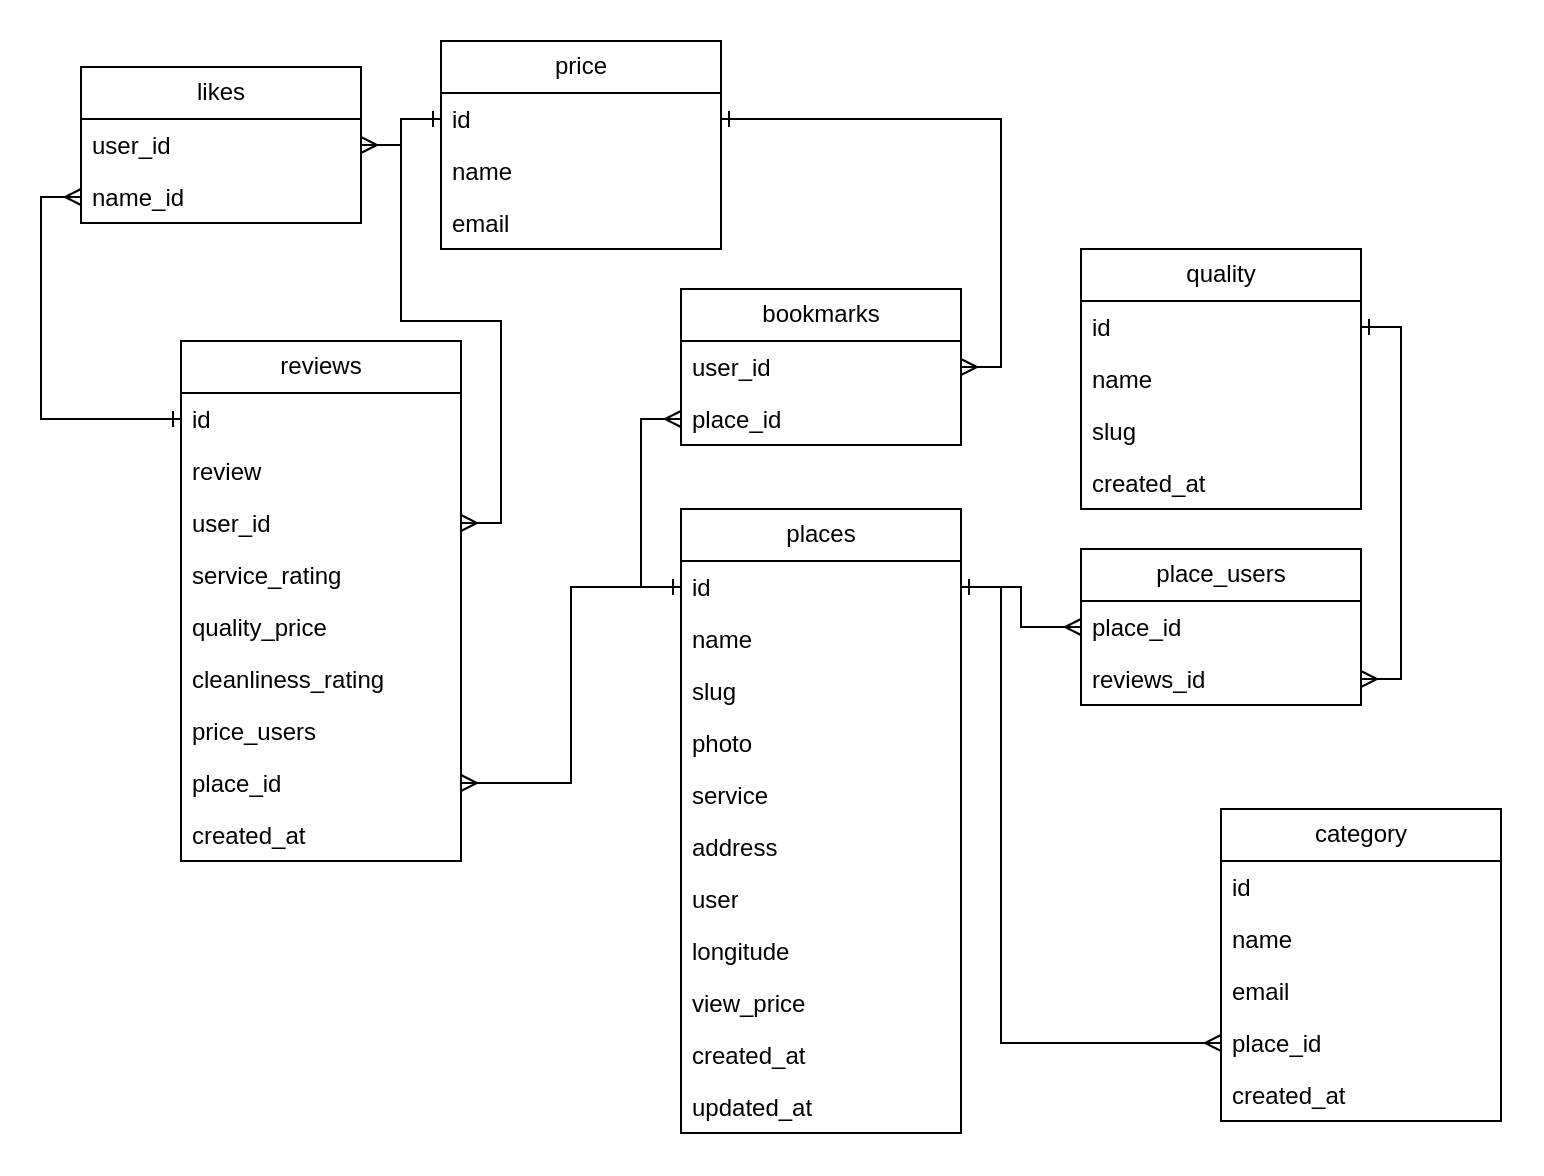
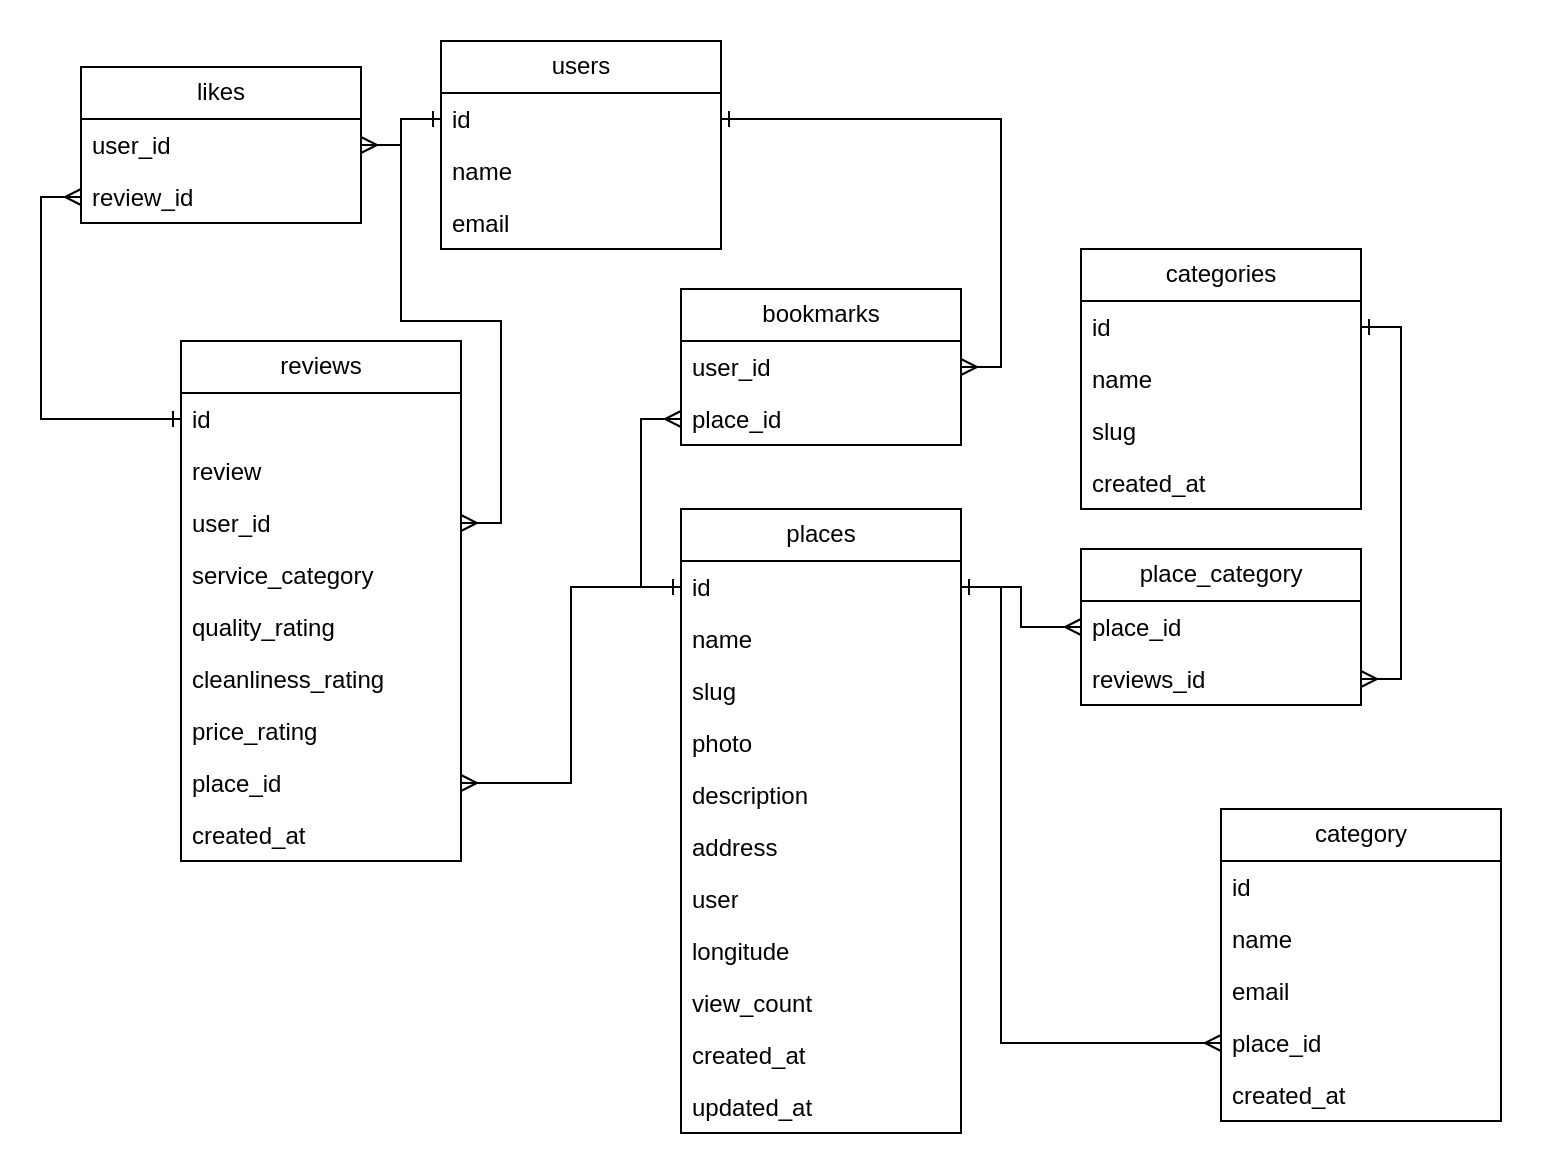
(582, 67) -> (582, 67)
(137, 199) -> (147, 199)
(1222, 275) -> (1222, 275)
(1222, 575) -> (1222, 575)
(281, 577) -> (297, 577)
(271, 629) -> (278, 629)
(264, 733) -> (267, 733)
(737, 797) -> (761, 797)
(754, 1005) -> (757, 1005)
